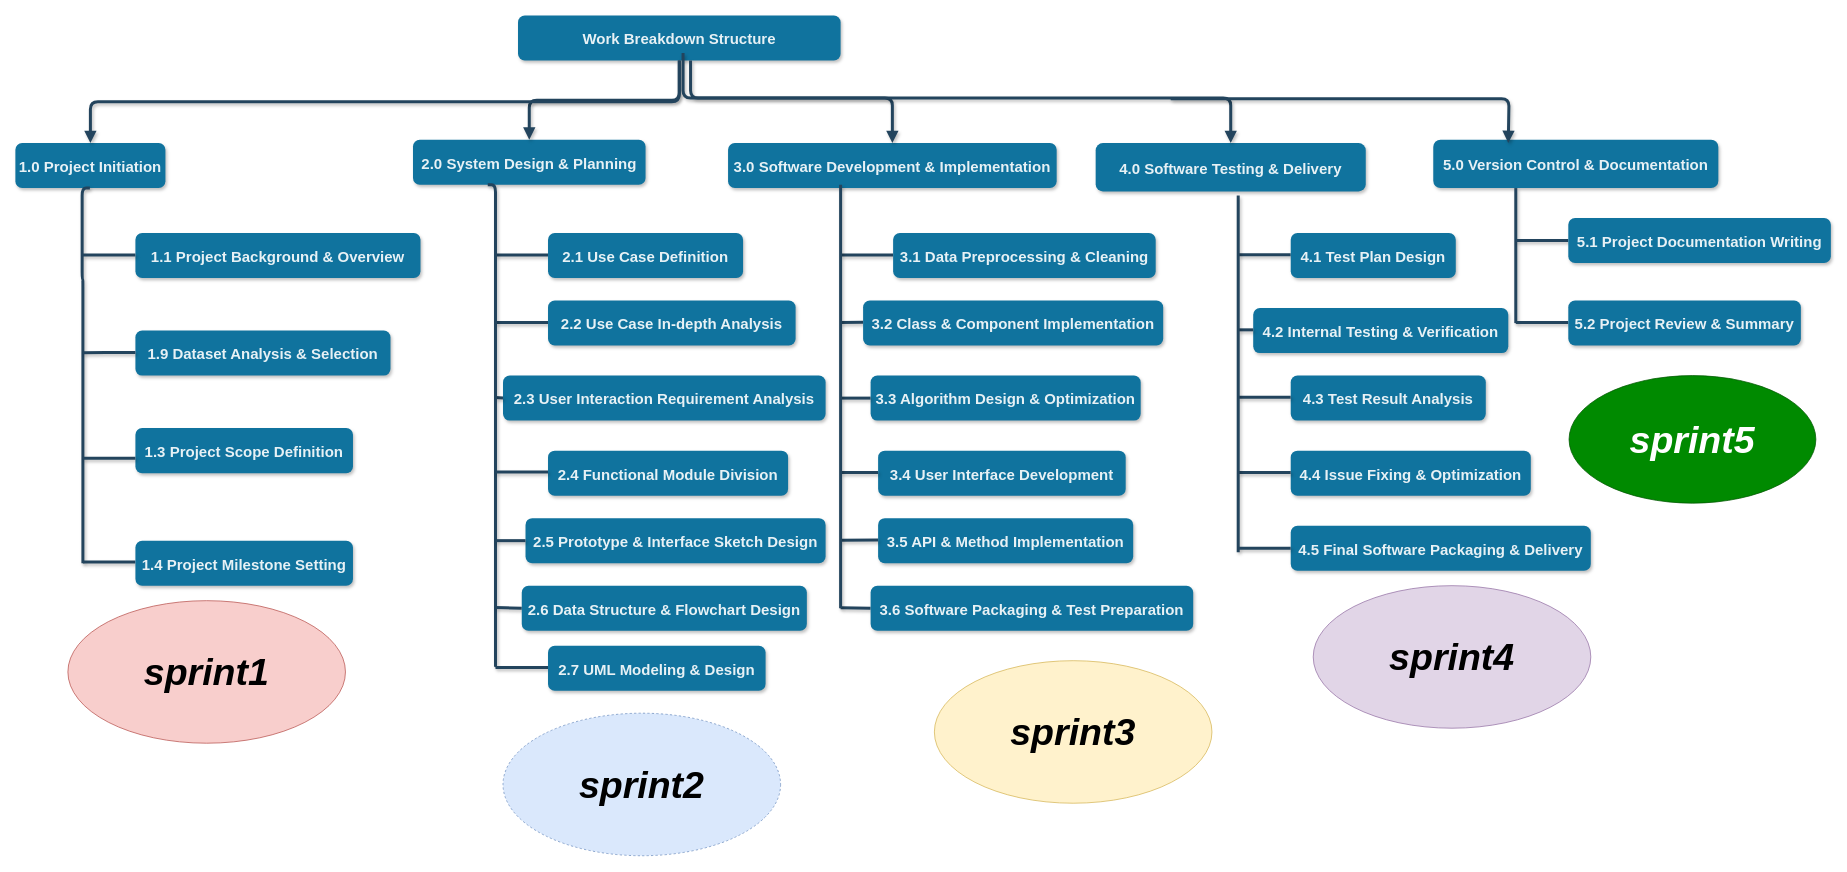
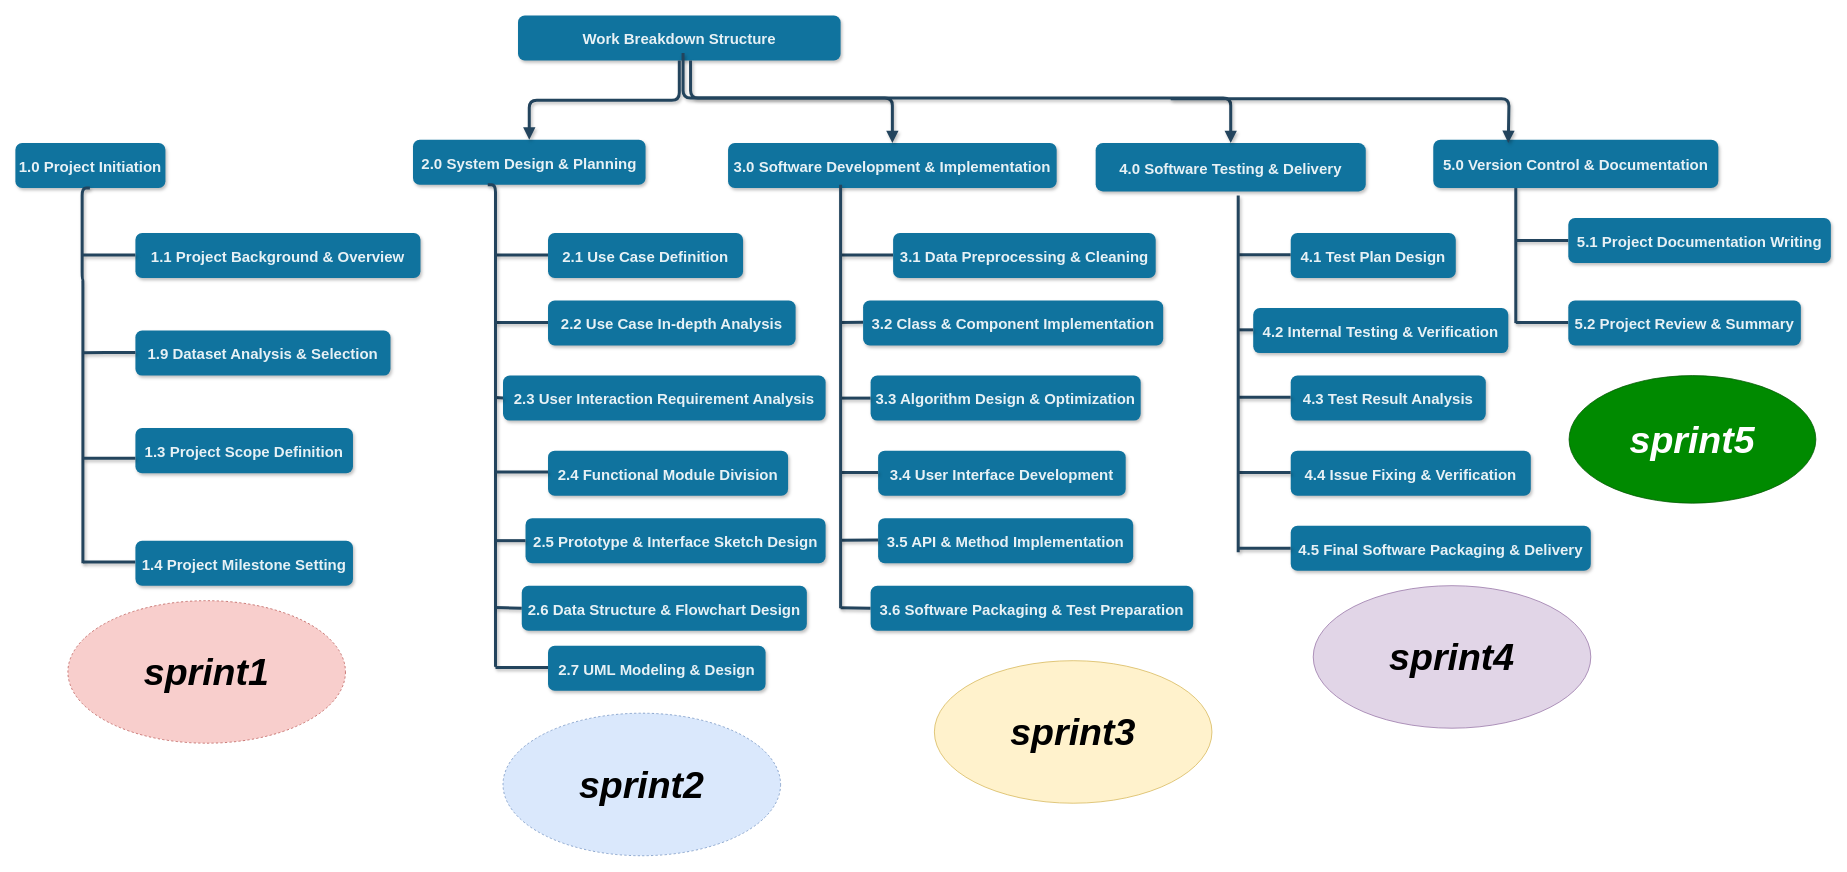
(372, 102) -> none
(1410, 474) -> (1410, 474)
(207, 672) -> (207, 672)
